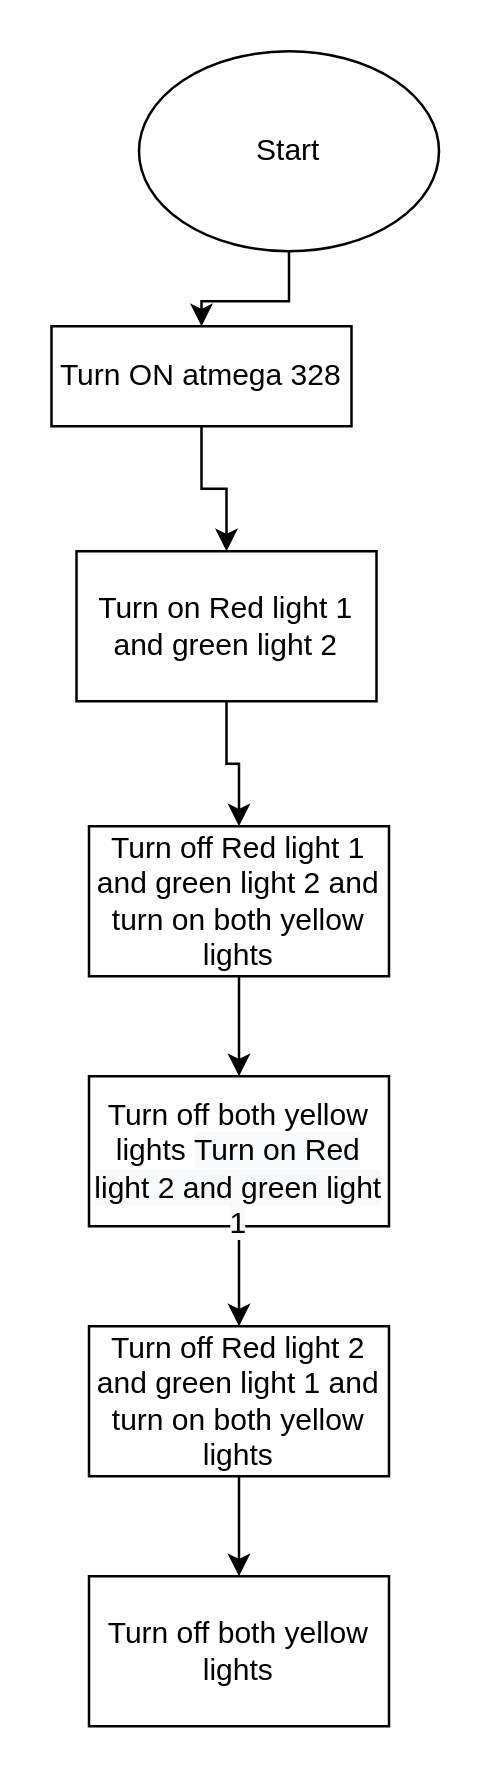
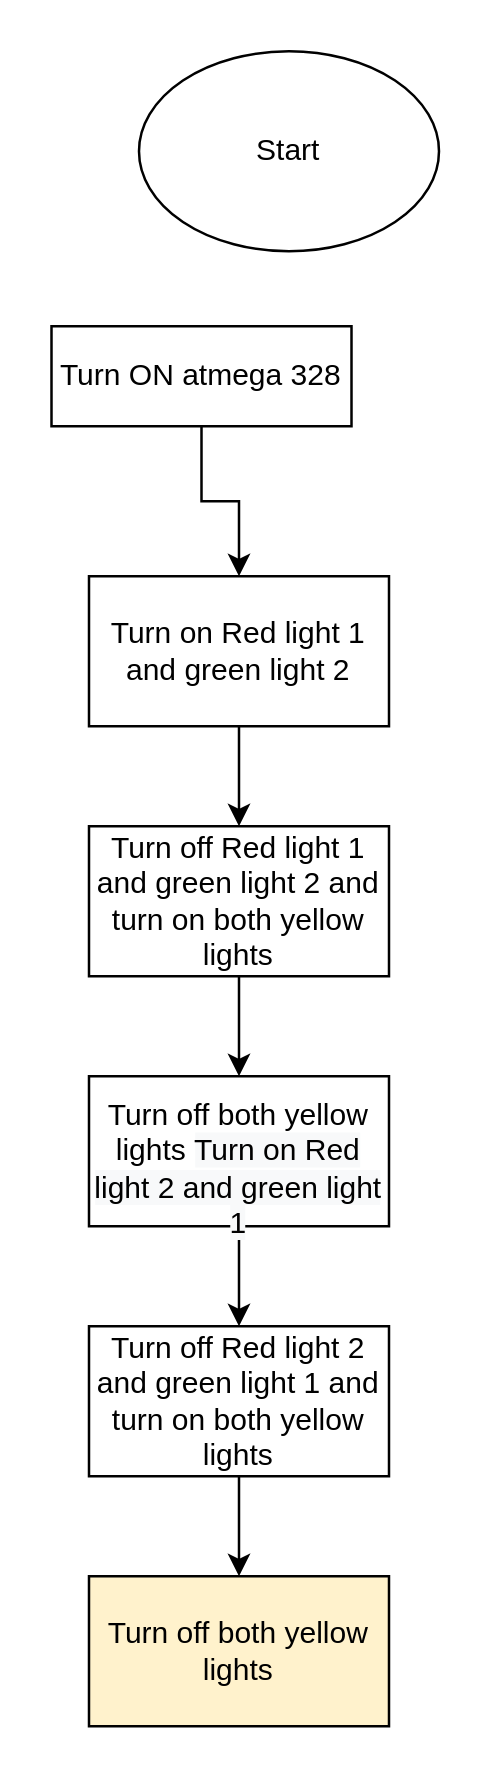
(266, 301) -> none
(226, 626) -> (239, 651)
(239, 1651) -> (239, 1651)
